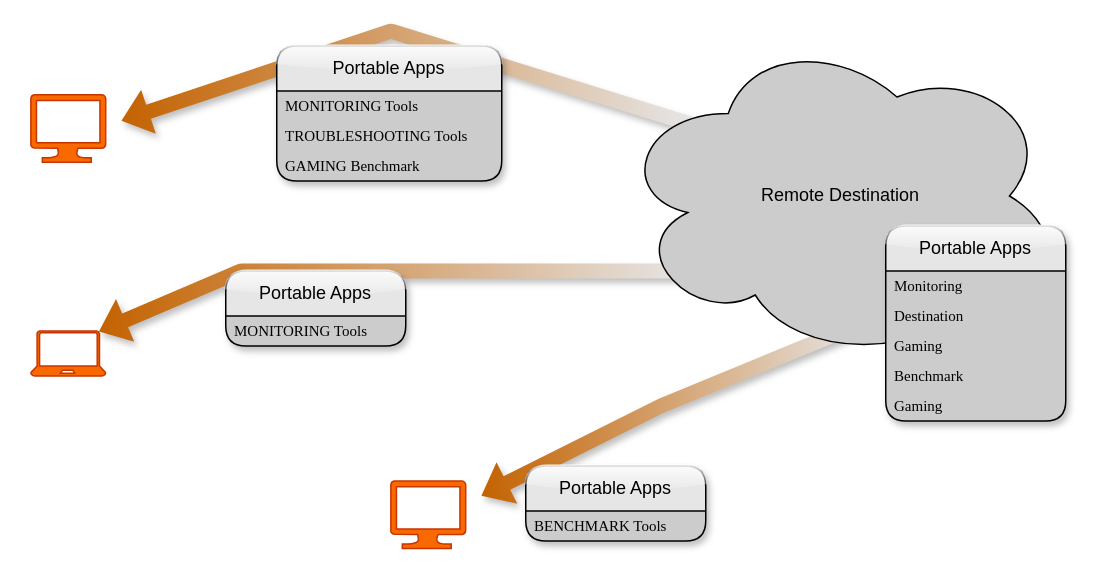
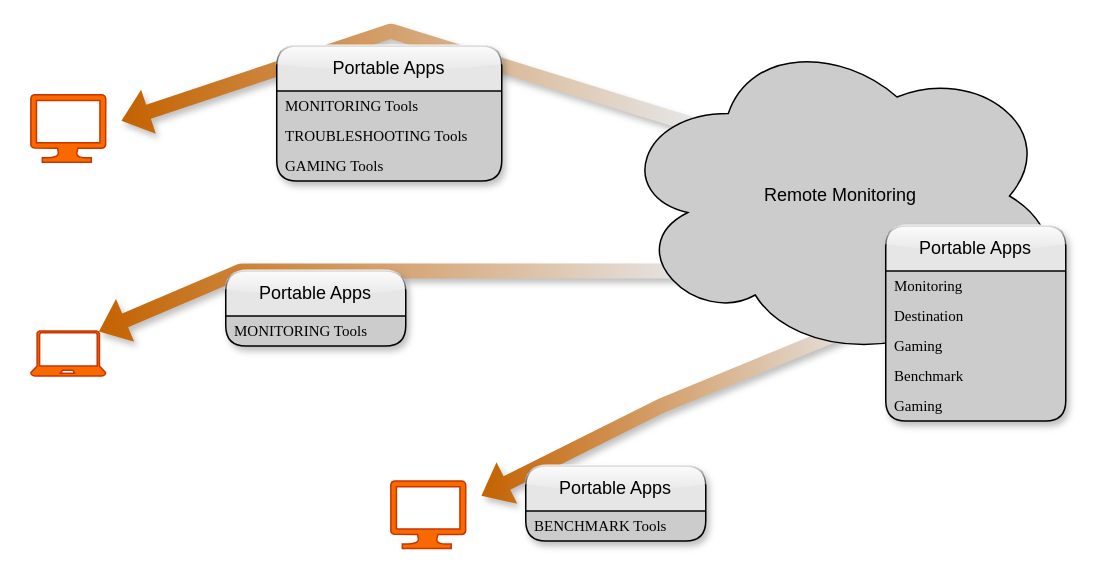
(350, 166) -> (332, 166)
(841, 196) -> (841, 196)
